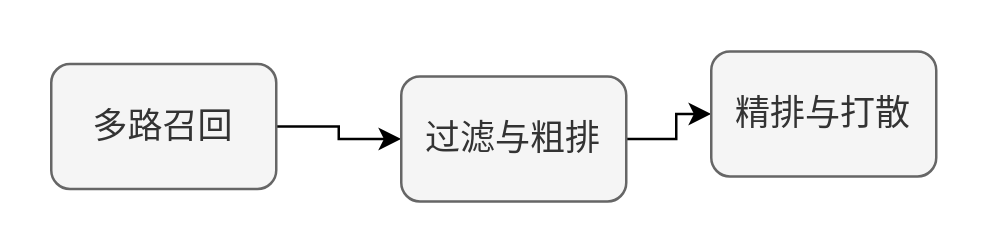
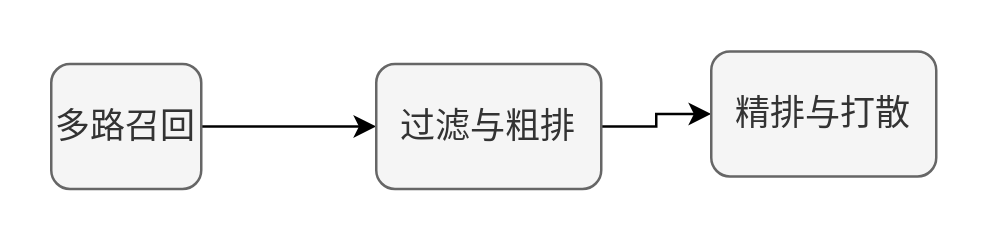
(164, 126) -> (126, 126)
(514, 139) -> (489, 126)
